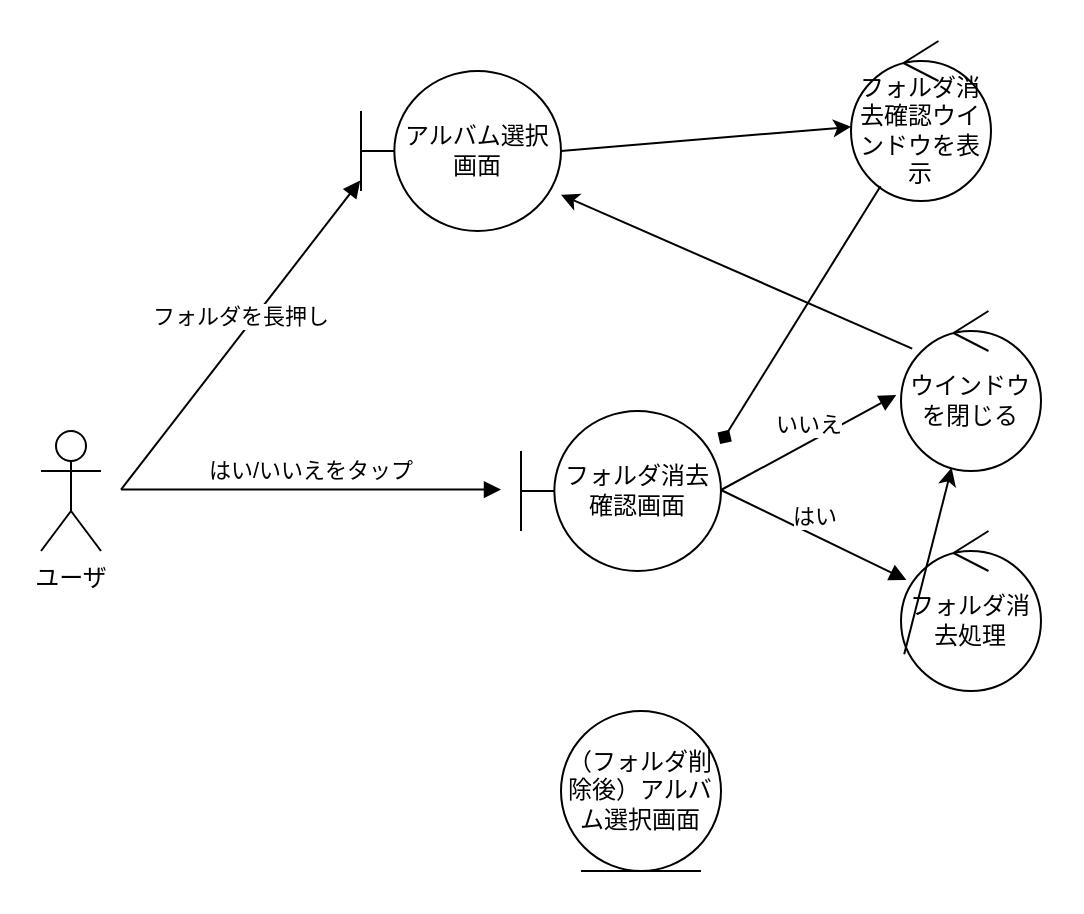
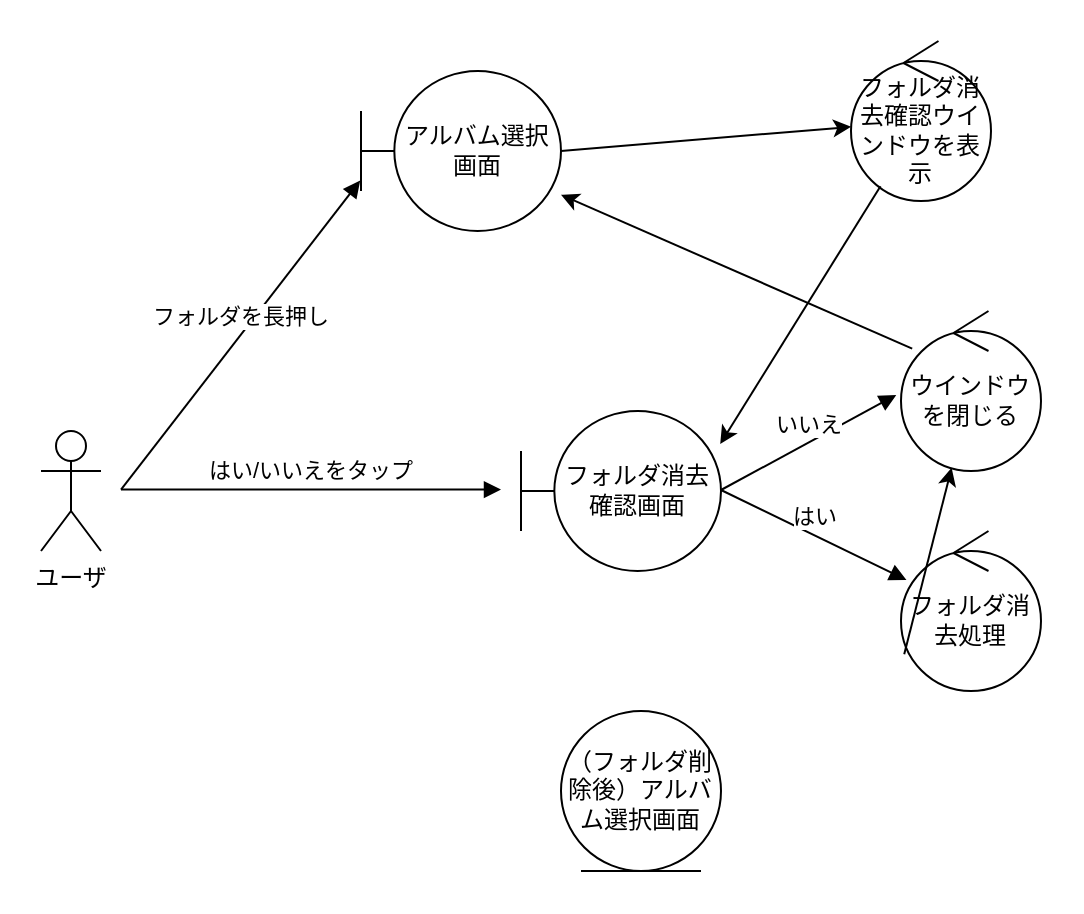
(728, 431) -> (728, 432)
